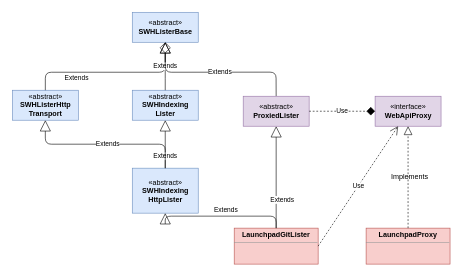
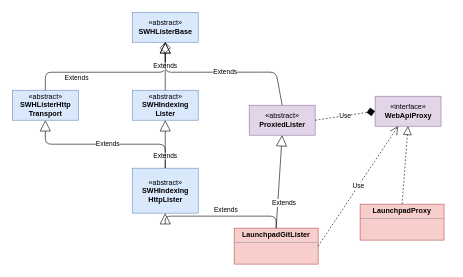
(276, 111) -> (282, 120)
(414, 177) -> none
(408, 246) -> (402, 222)
